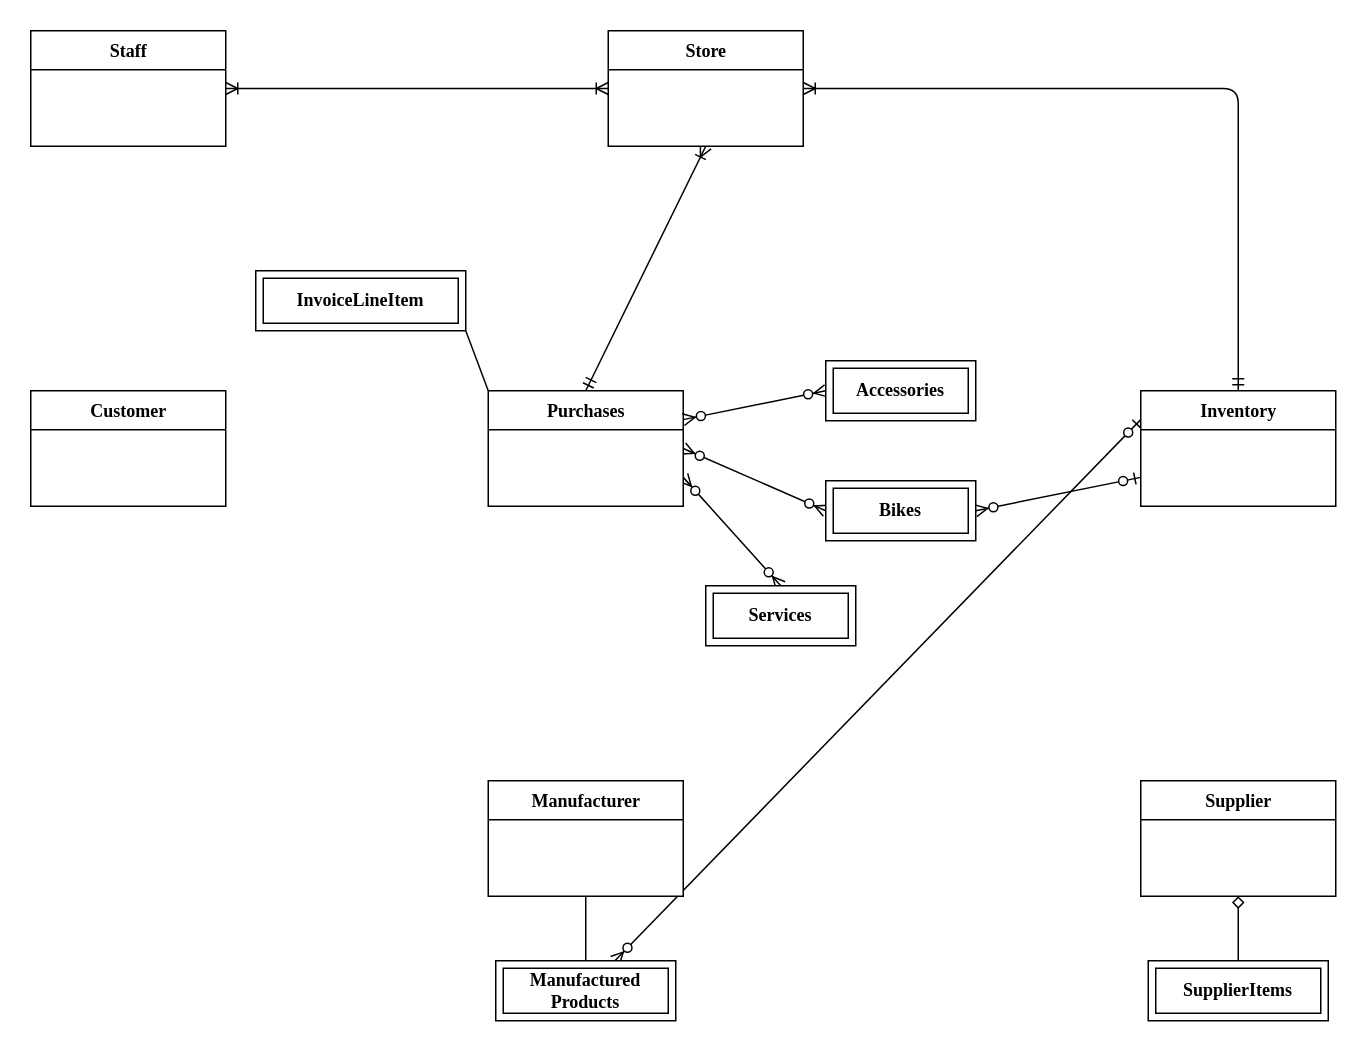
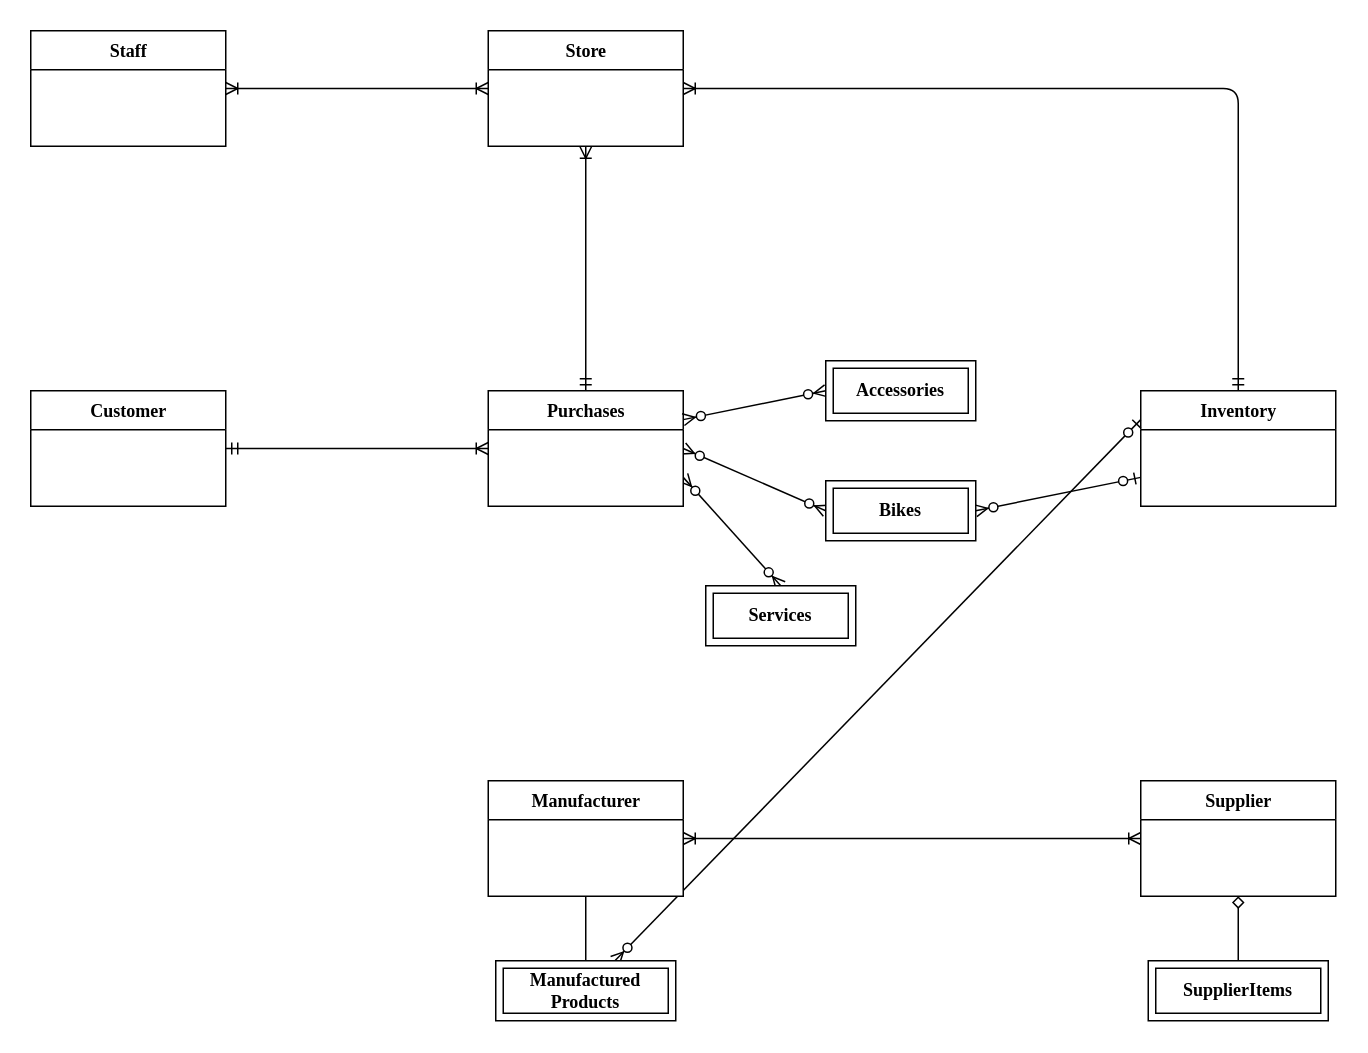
(706, 89) -> (586, 89)
(361, 301) -> none
(477, 360) -> none
none -> (357, 449)
none -> (911, 839)
